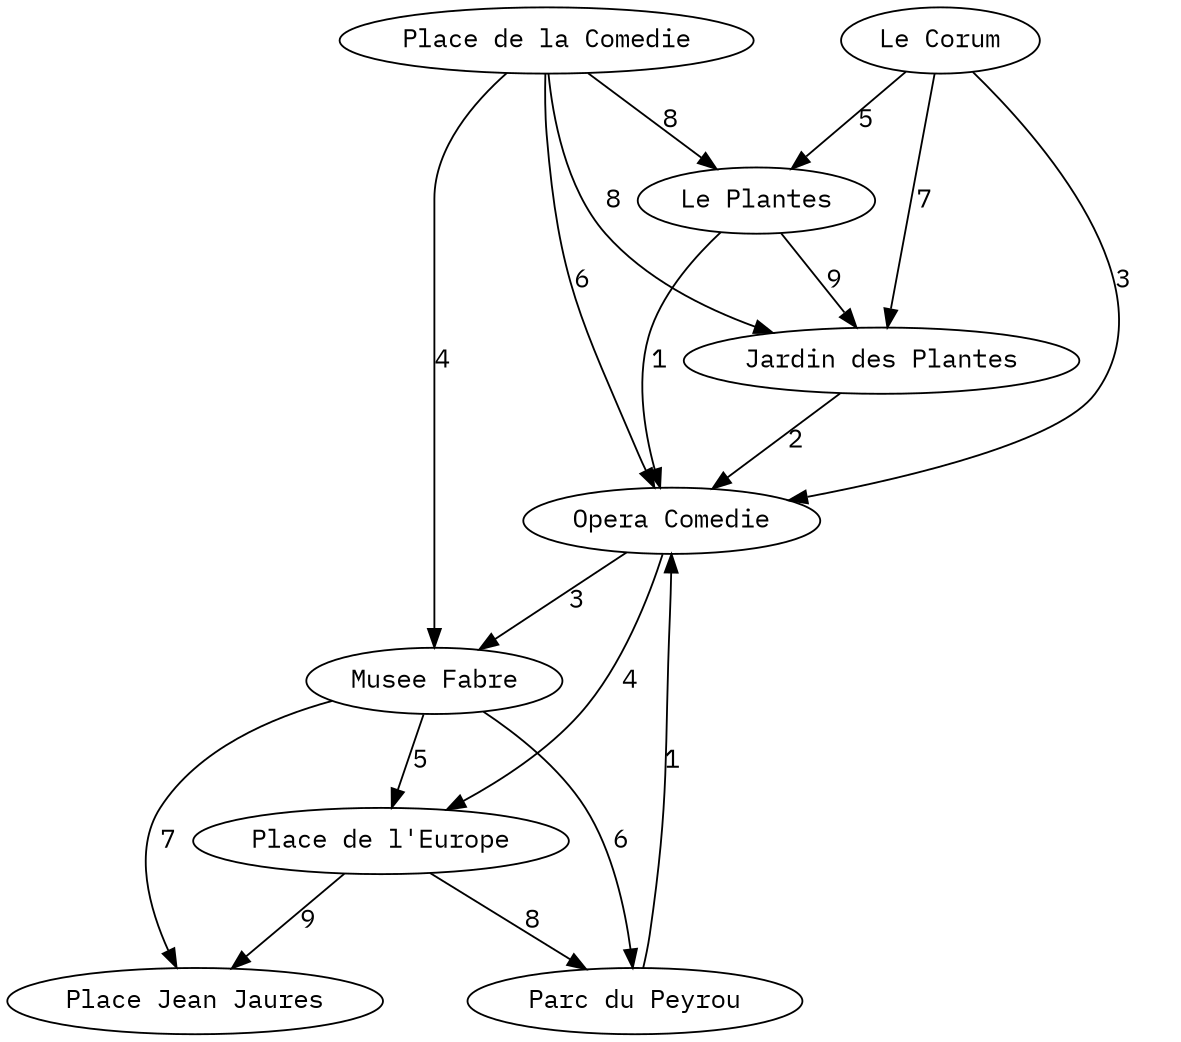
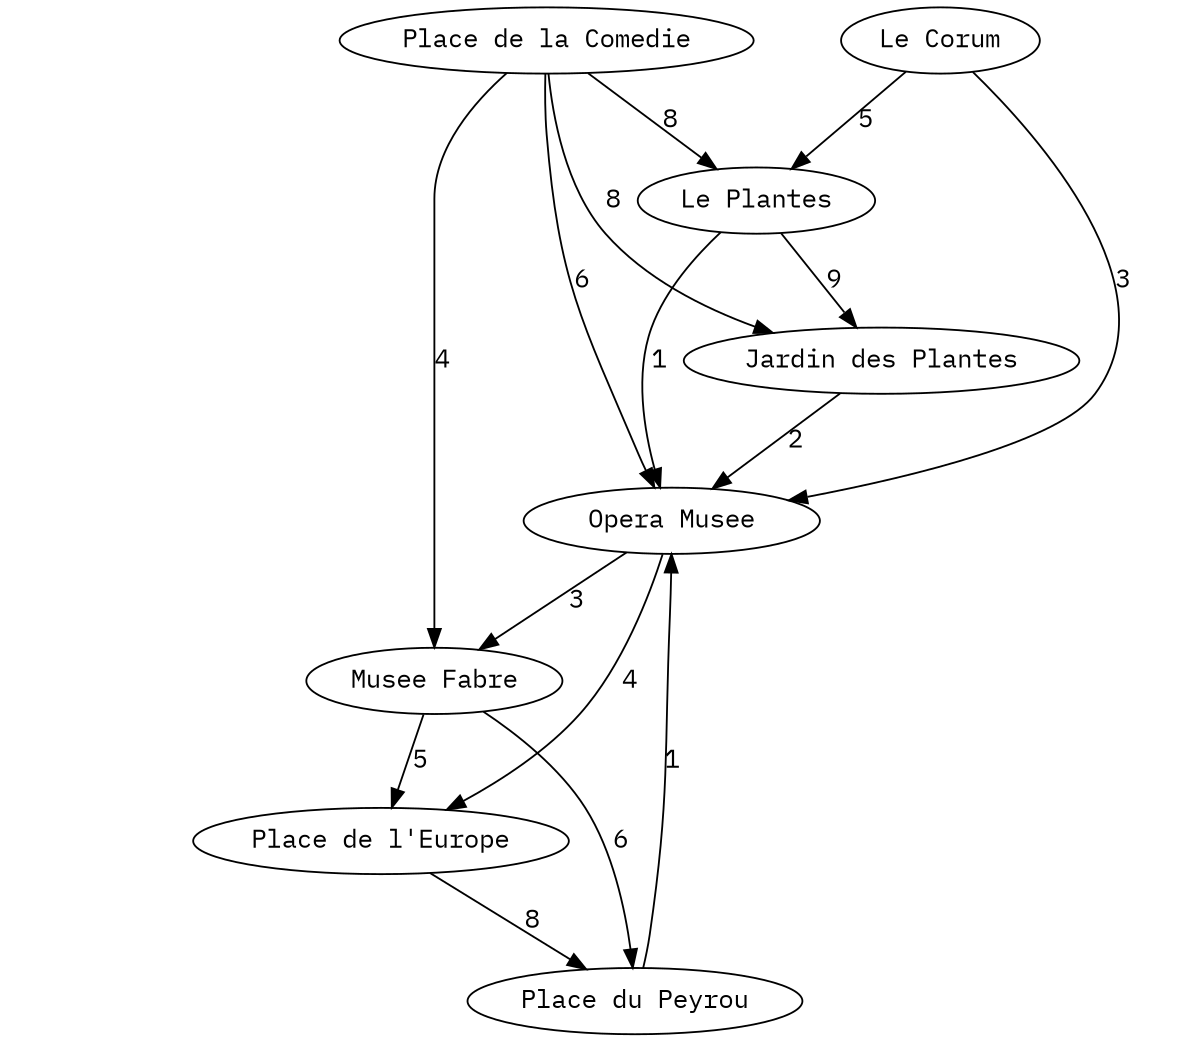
(913, 191) -> none
(672, 521) -> (672, 521)
(195, 1001) -> none
(635, 1001) -> (635, 1001)
